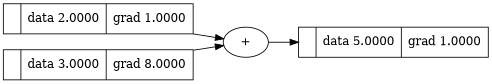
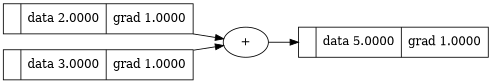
(150, 64) -> (150, 64)
